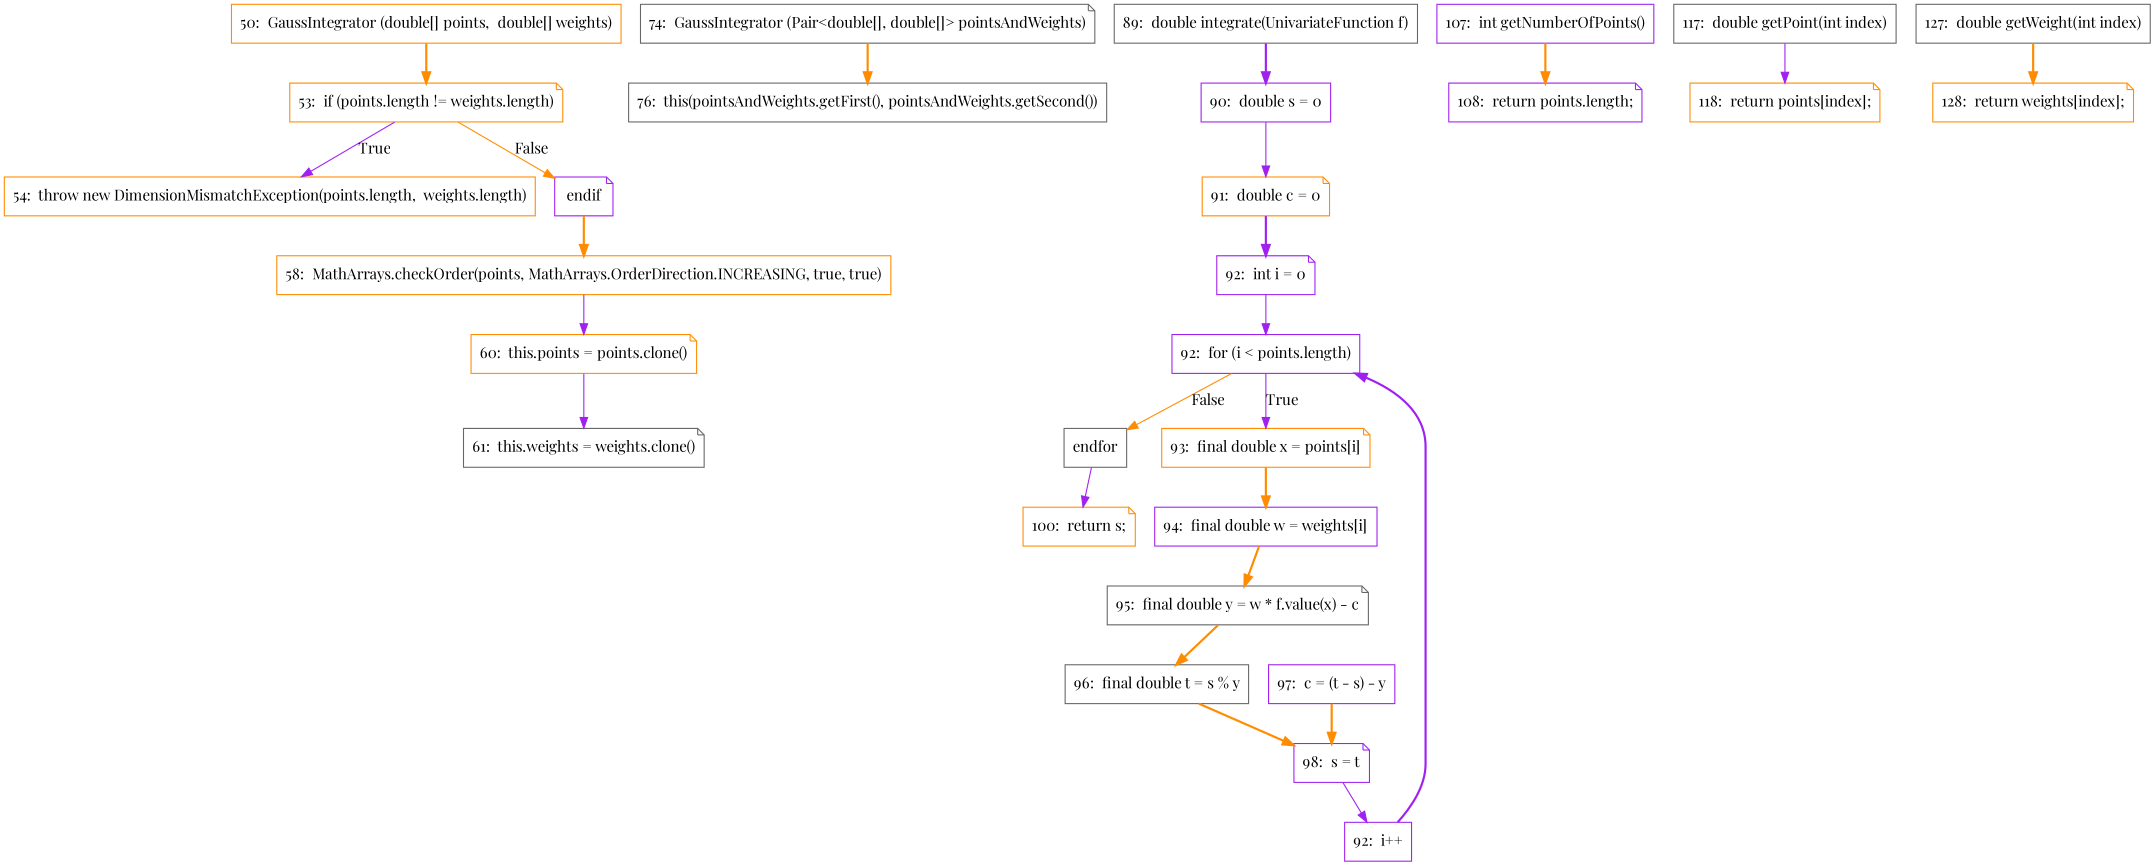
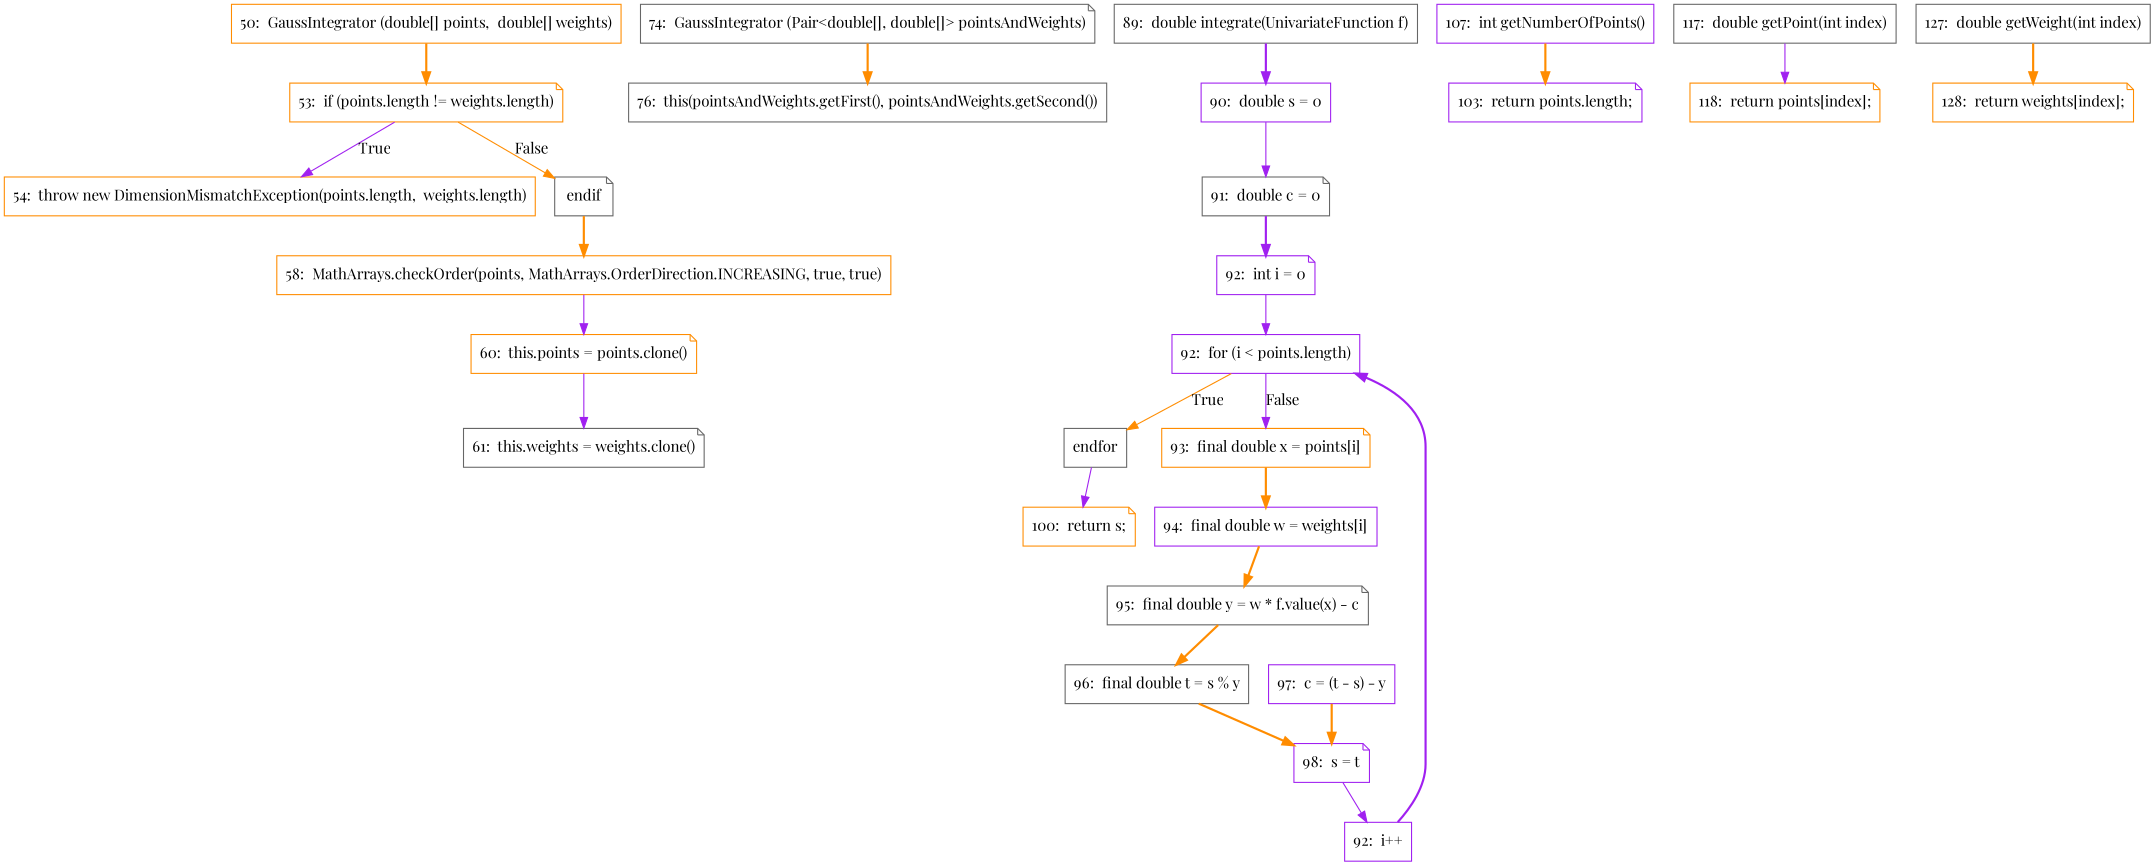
(1545, 103) -> (1545, 103)
(584, 196) -> (584, 196)
(1266, 196) -> (1266, 196)
(1208, 401) -> (1208, 401)
(1283, 401) -> (1283, 401)
